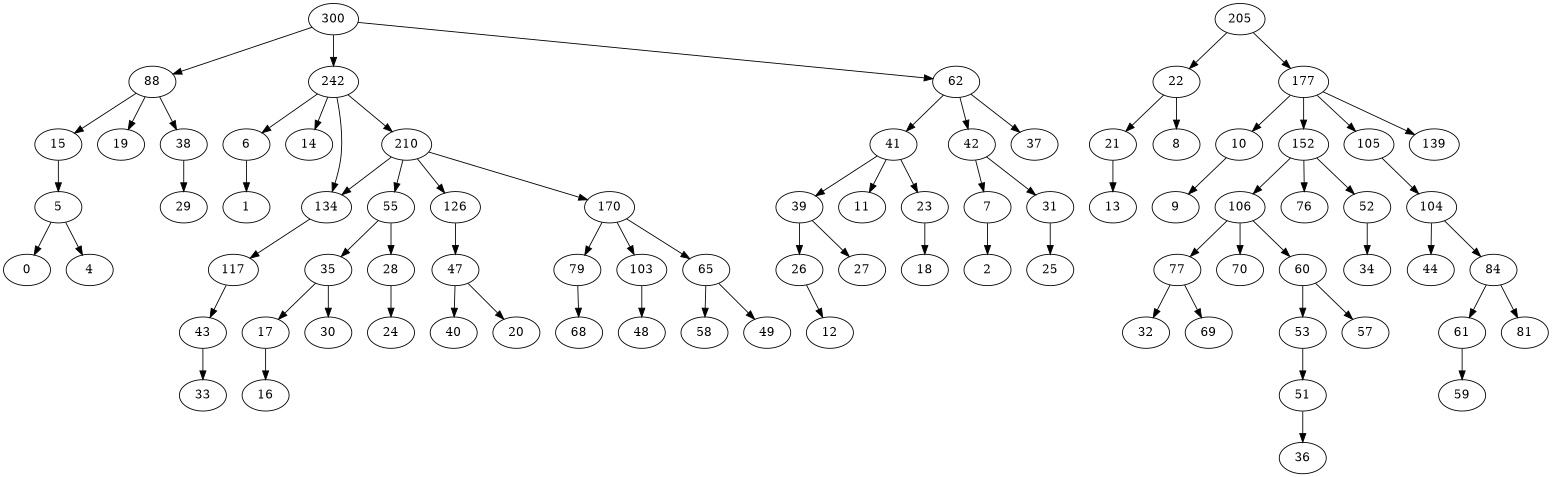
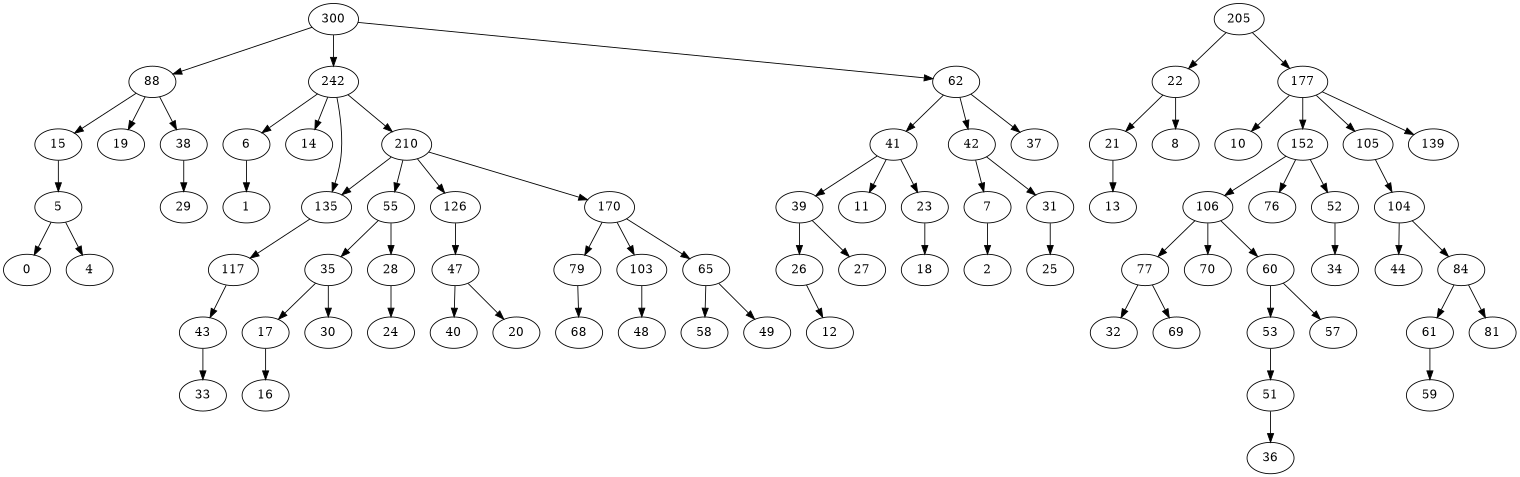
(327, 207) -> (327, 207)
(1176, 207) -> none
